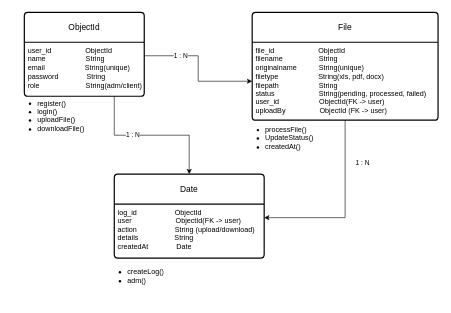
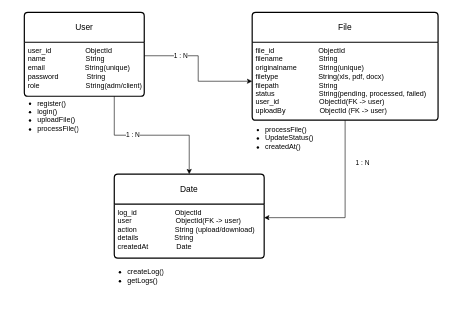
(84, 27) -> (84, 27)
(39, 114) -> (38, 114)
(126, 276) -> (126, 276)
